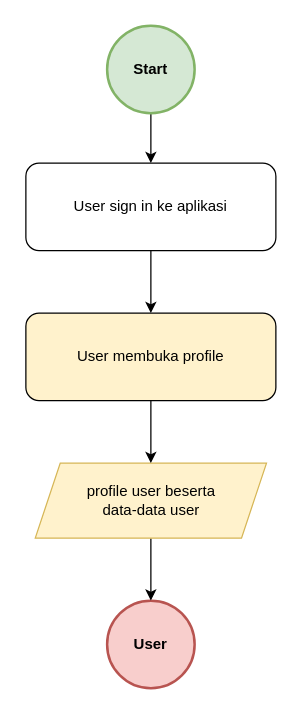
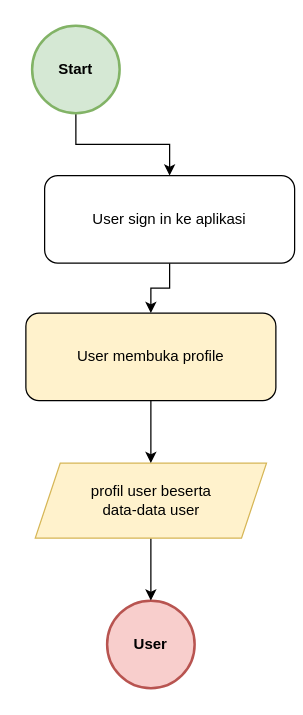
(151, 69) -> (76, 69)
(151, 207) -> (169, 219)
(151, 501) -> (151, 501)
